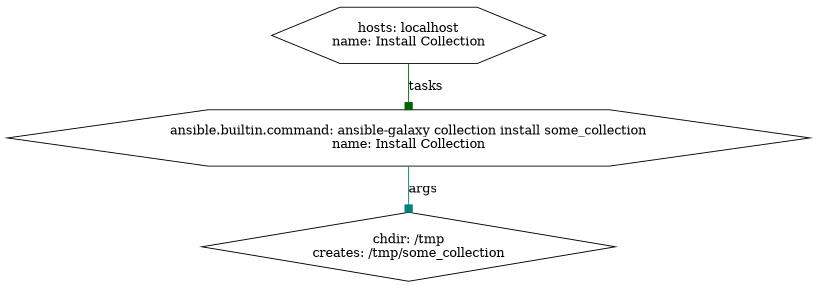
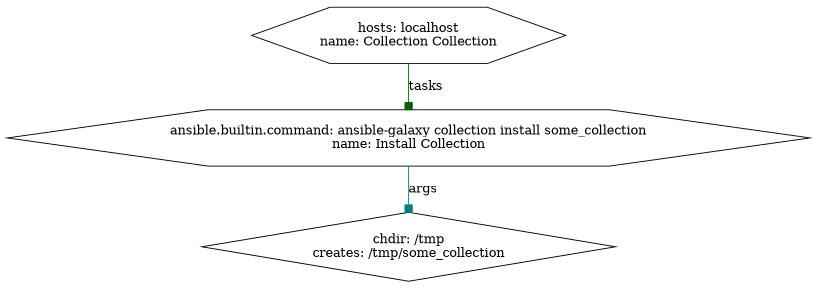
(409, 35) -> (409, 35)
